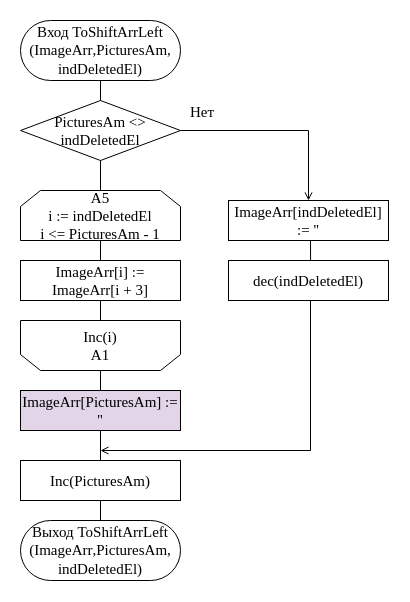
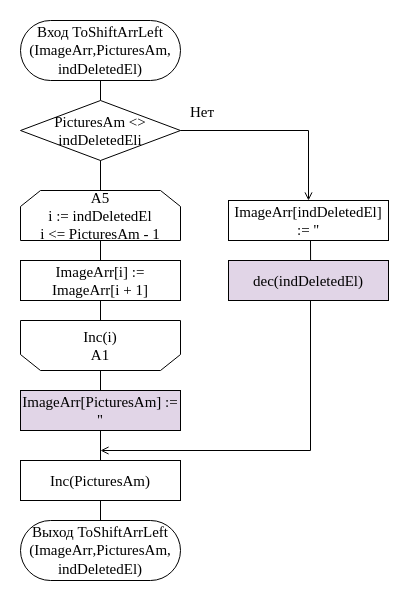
(101, 131) -> (101, 131)
(101, 281) -> (101, 281)
(309, 281) -> (309, 281)
